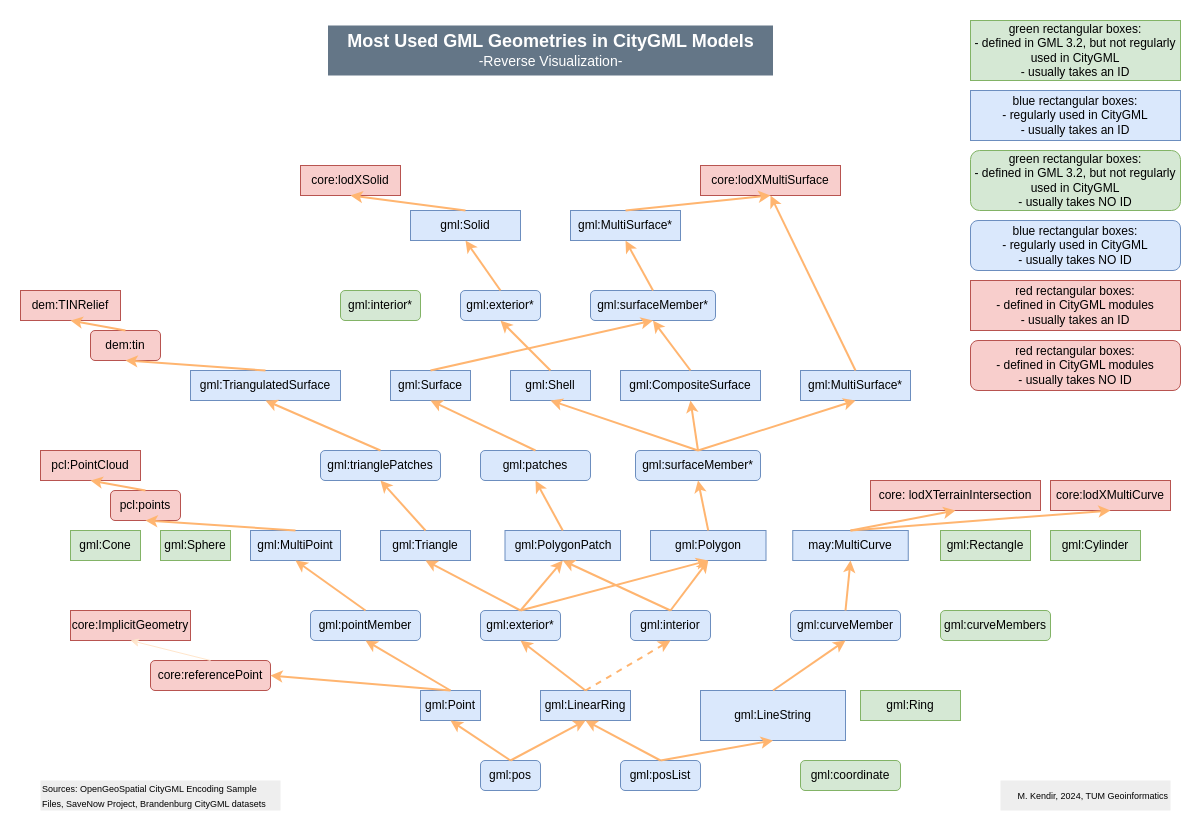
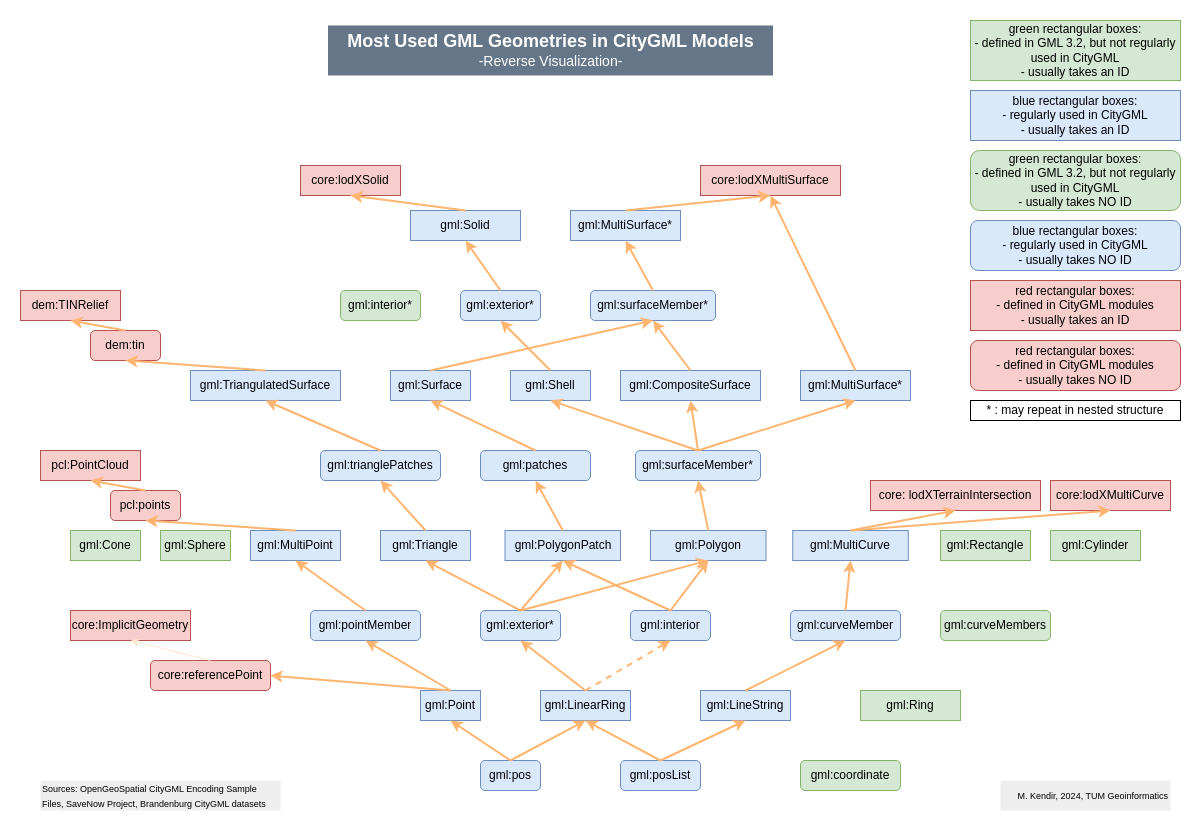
none -> (1076, 411)
(851, 546) -> (851, 546)
(773, 716) -> (746, 706)
